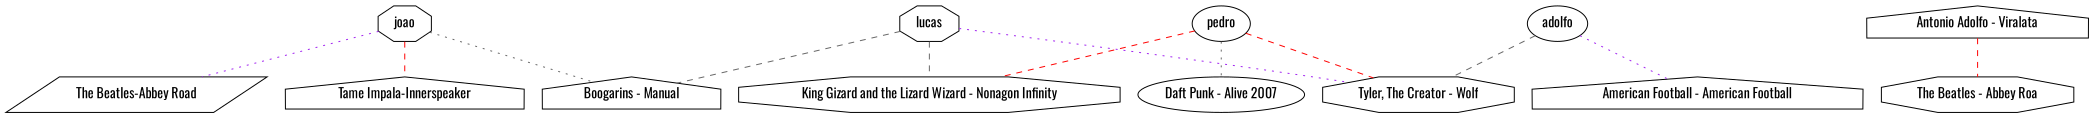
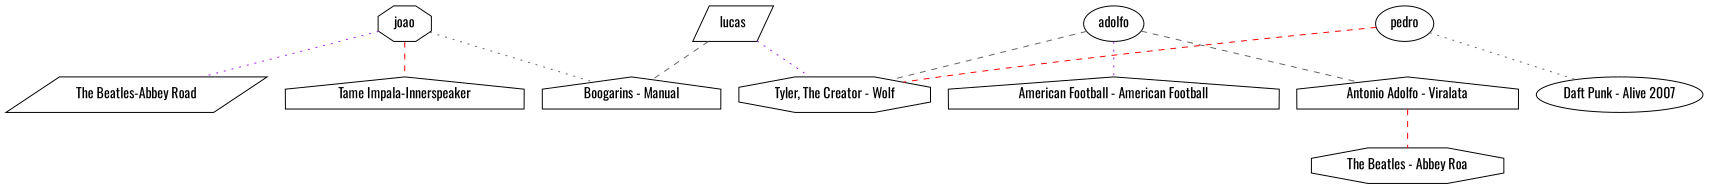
(929, 24) -> (733, 24)
none -> (1250, 57)
(929, 95) -> none
